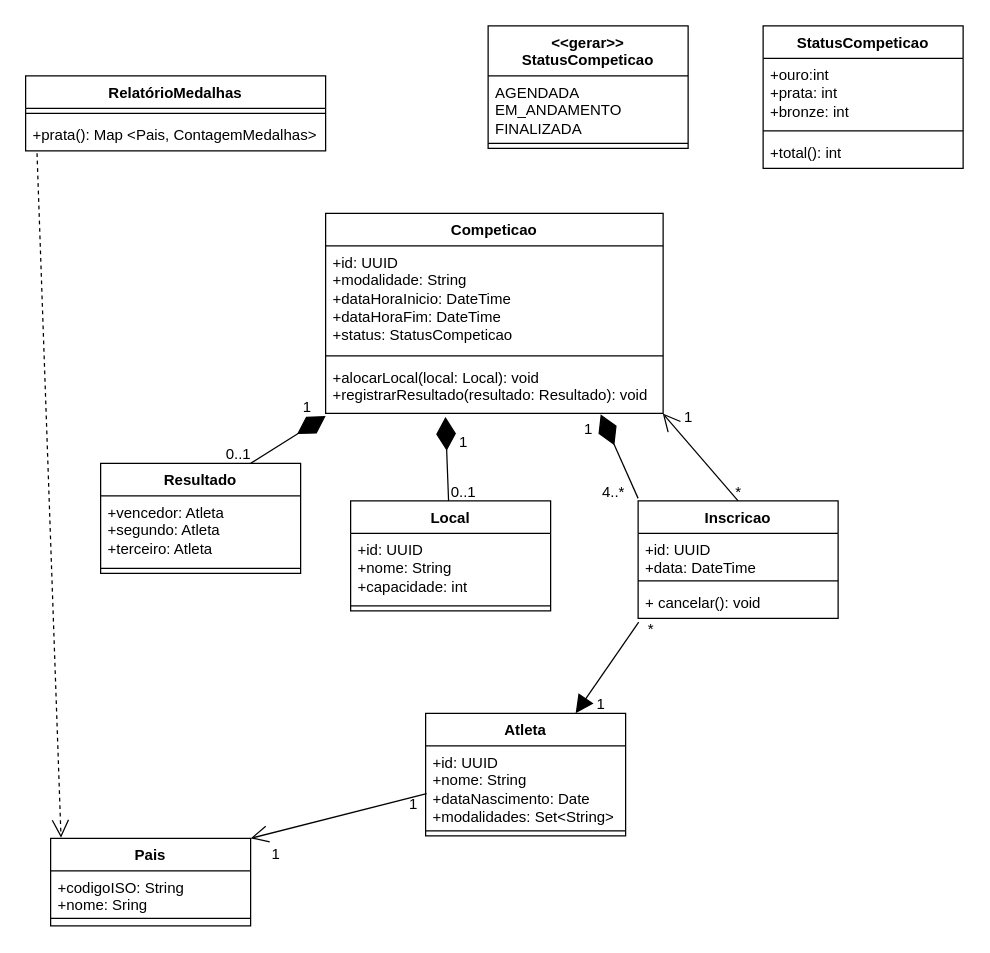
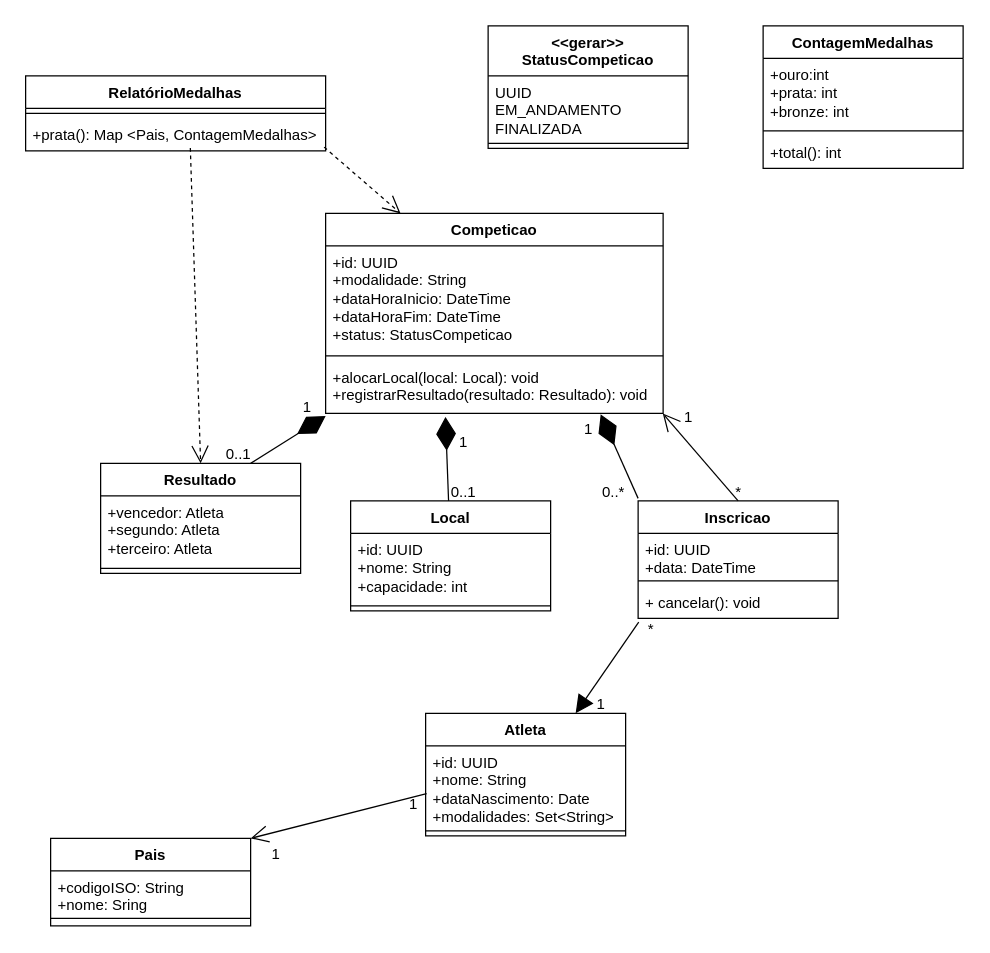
(863, 43) -> (863, 43)
(546, 111) -> (546, 111)
none -> (363, 180)
none -> (195, 304)
(614, 492) -> (614, 492)
(49, 494) -> none
